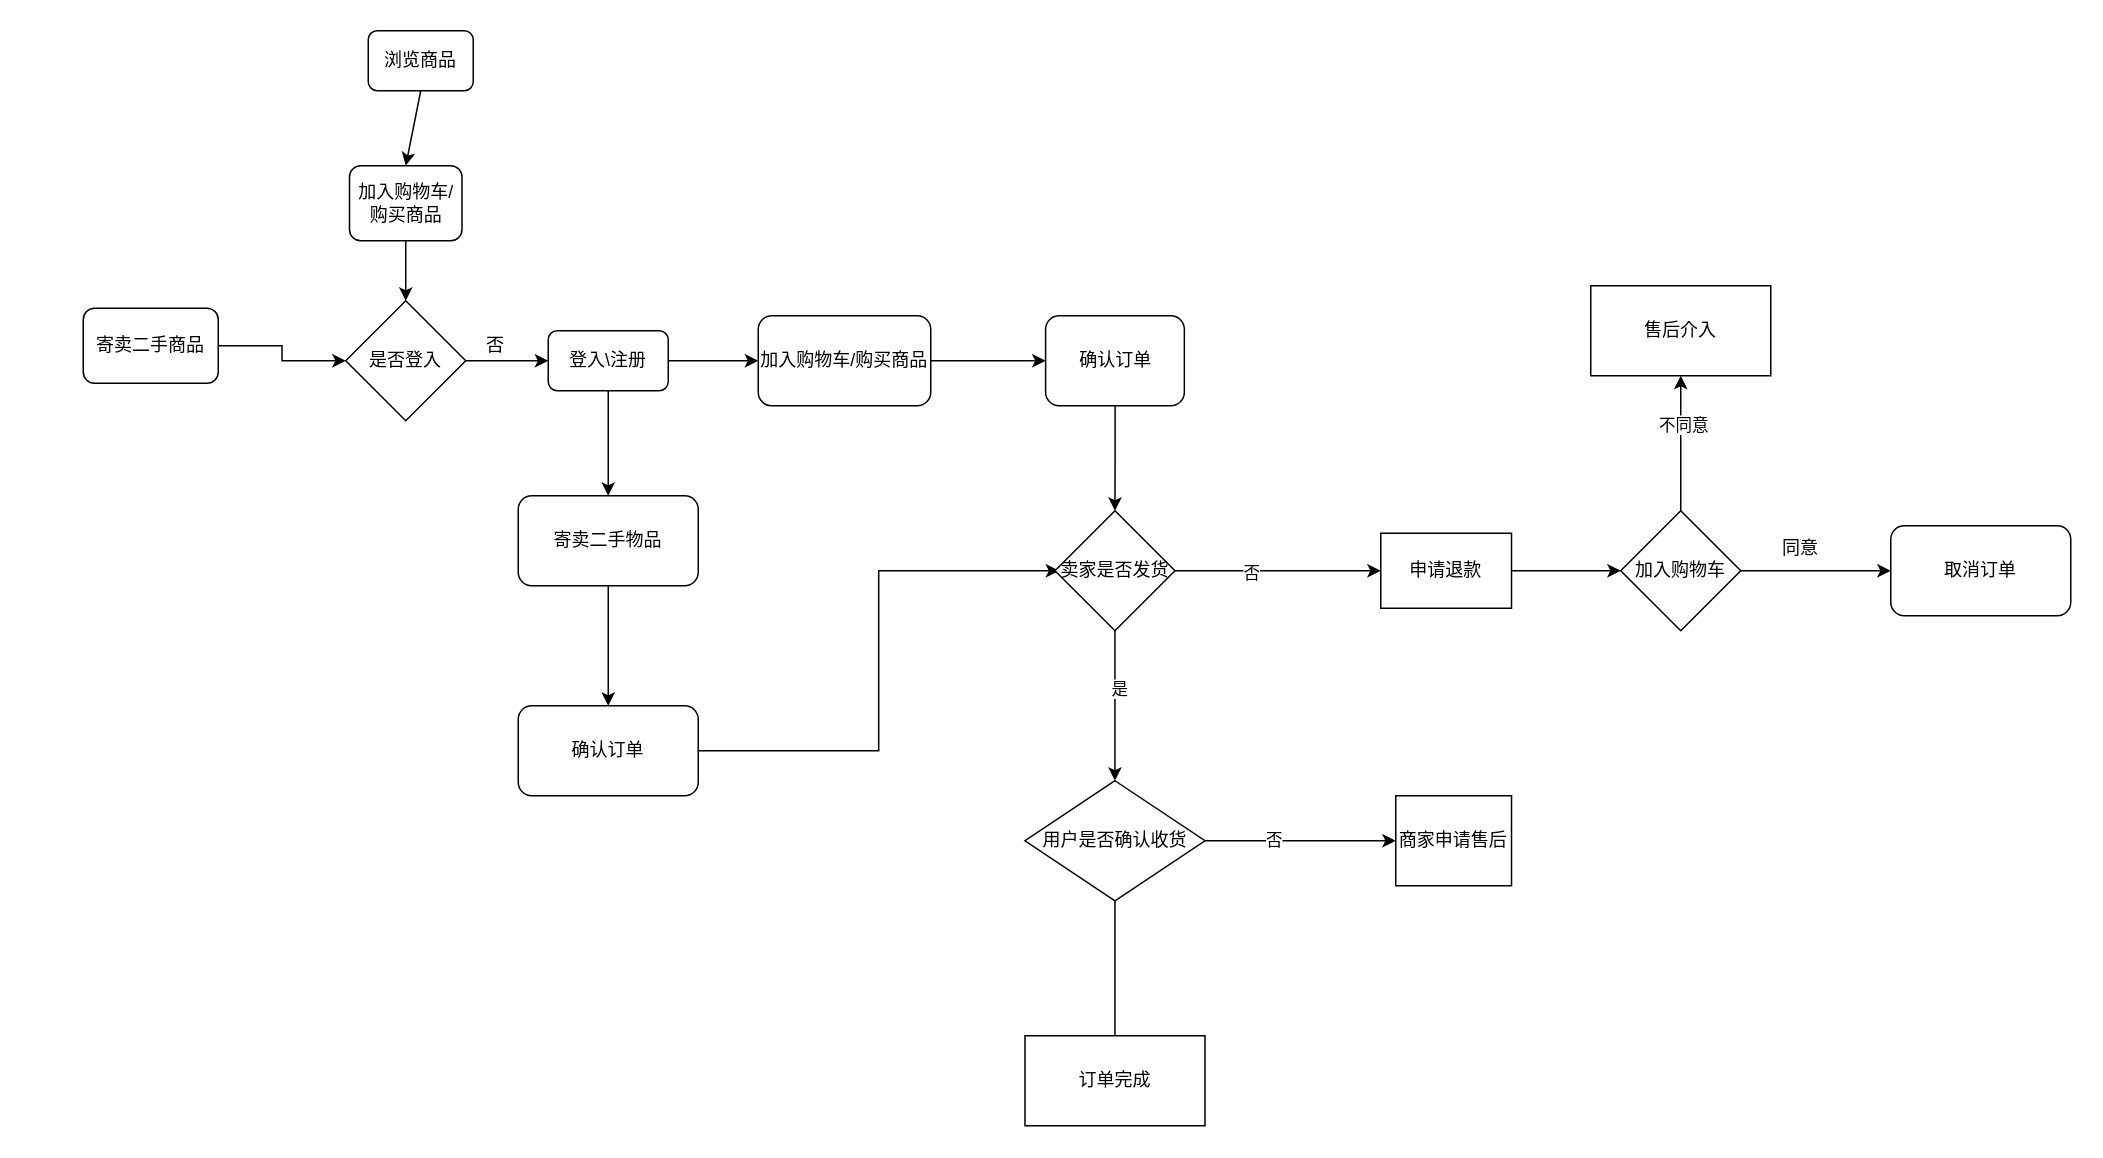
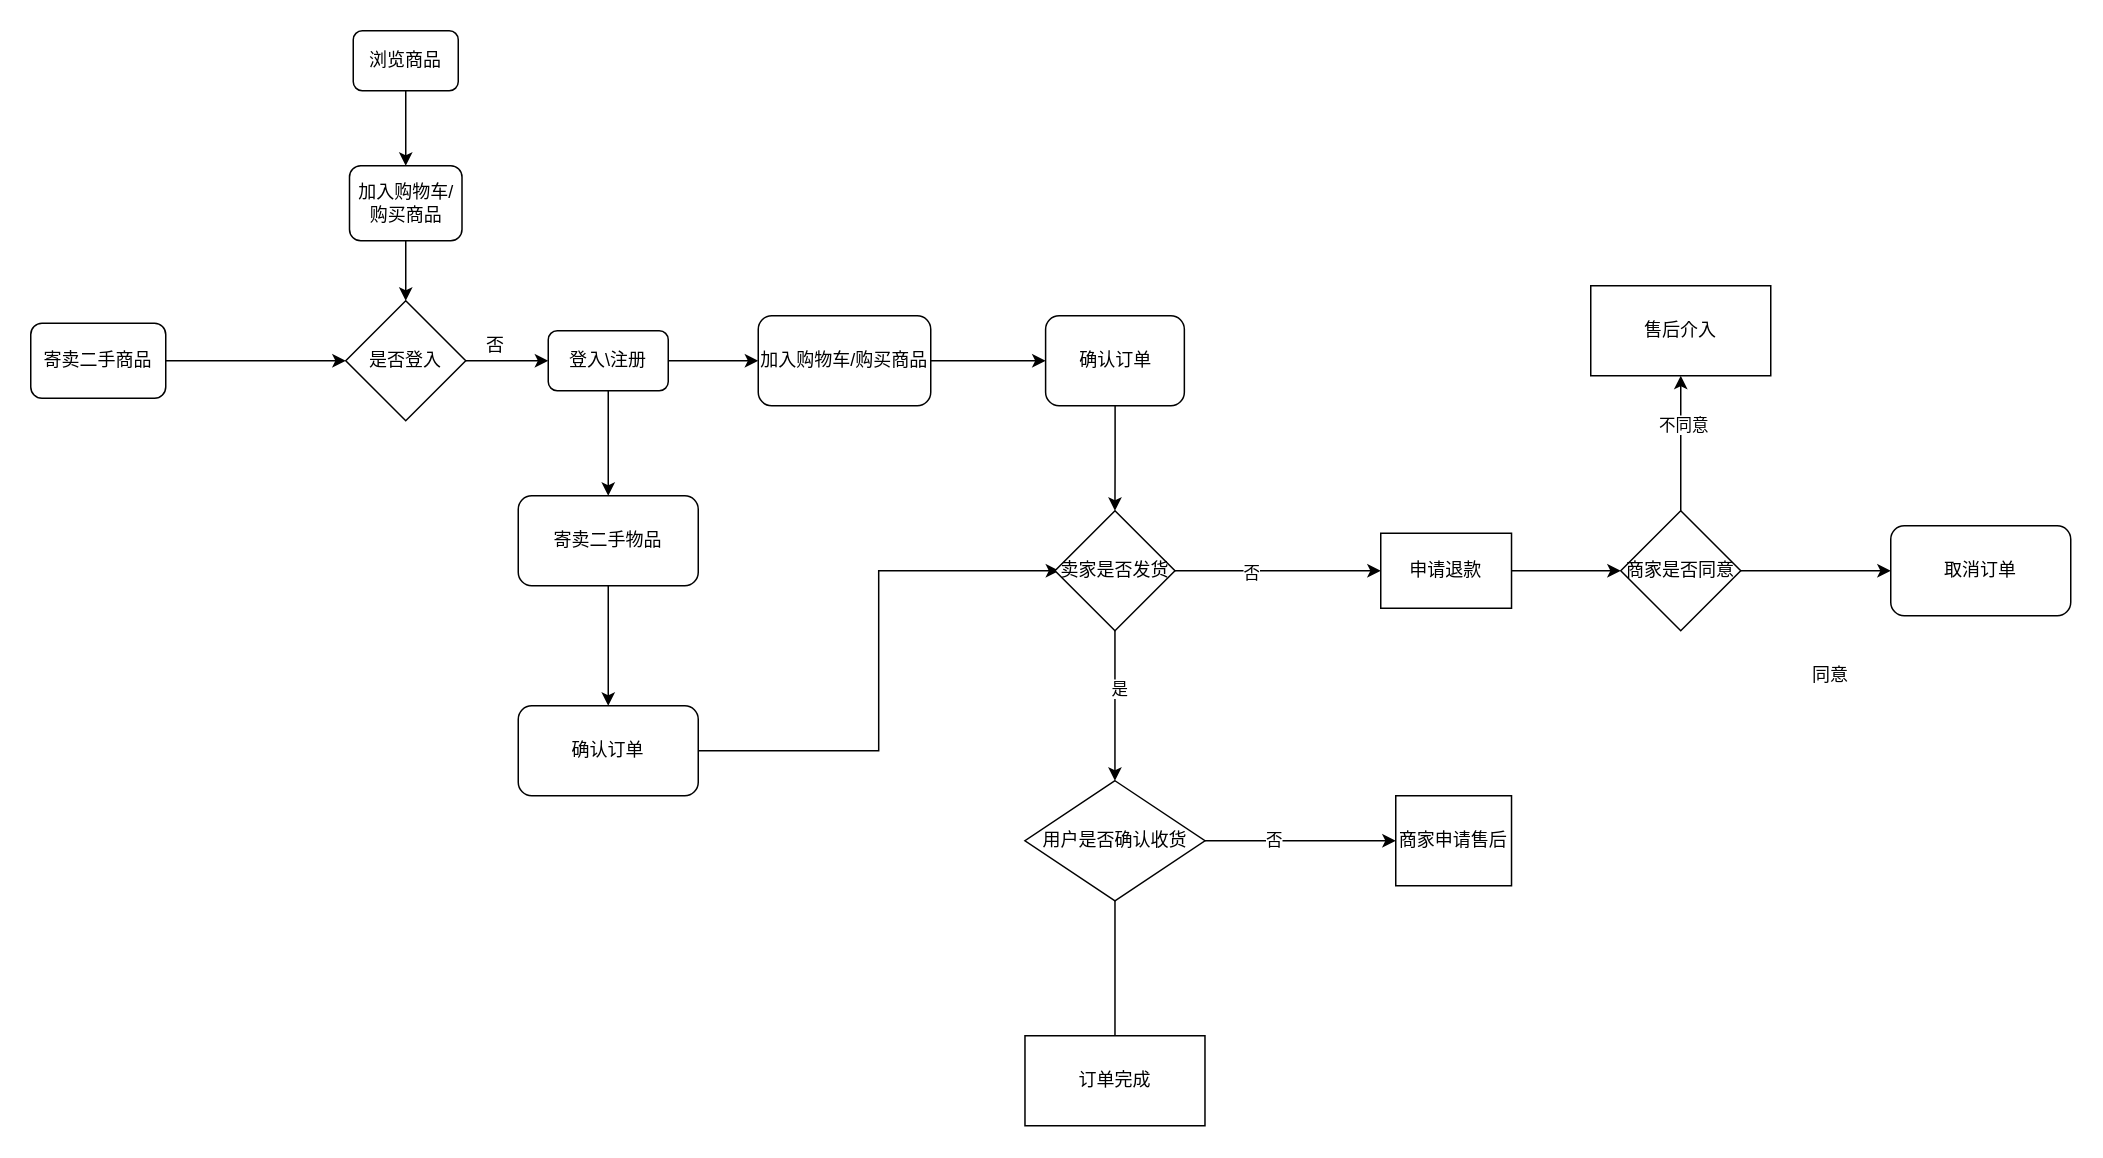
(421, 61) -> (406, 61)
(151, 346) -> (98, 361)
(1801, 548) -> (1831, 676)
(1681, 571) -> (1681, 571)
